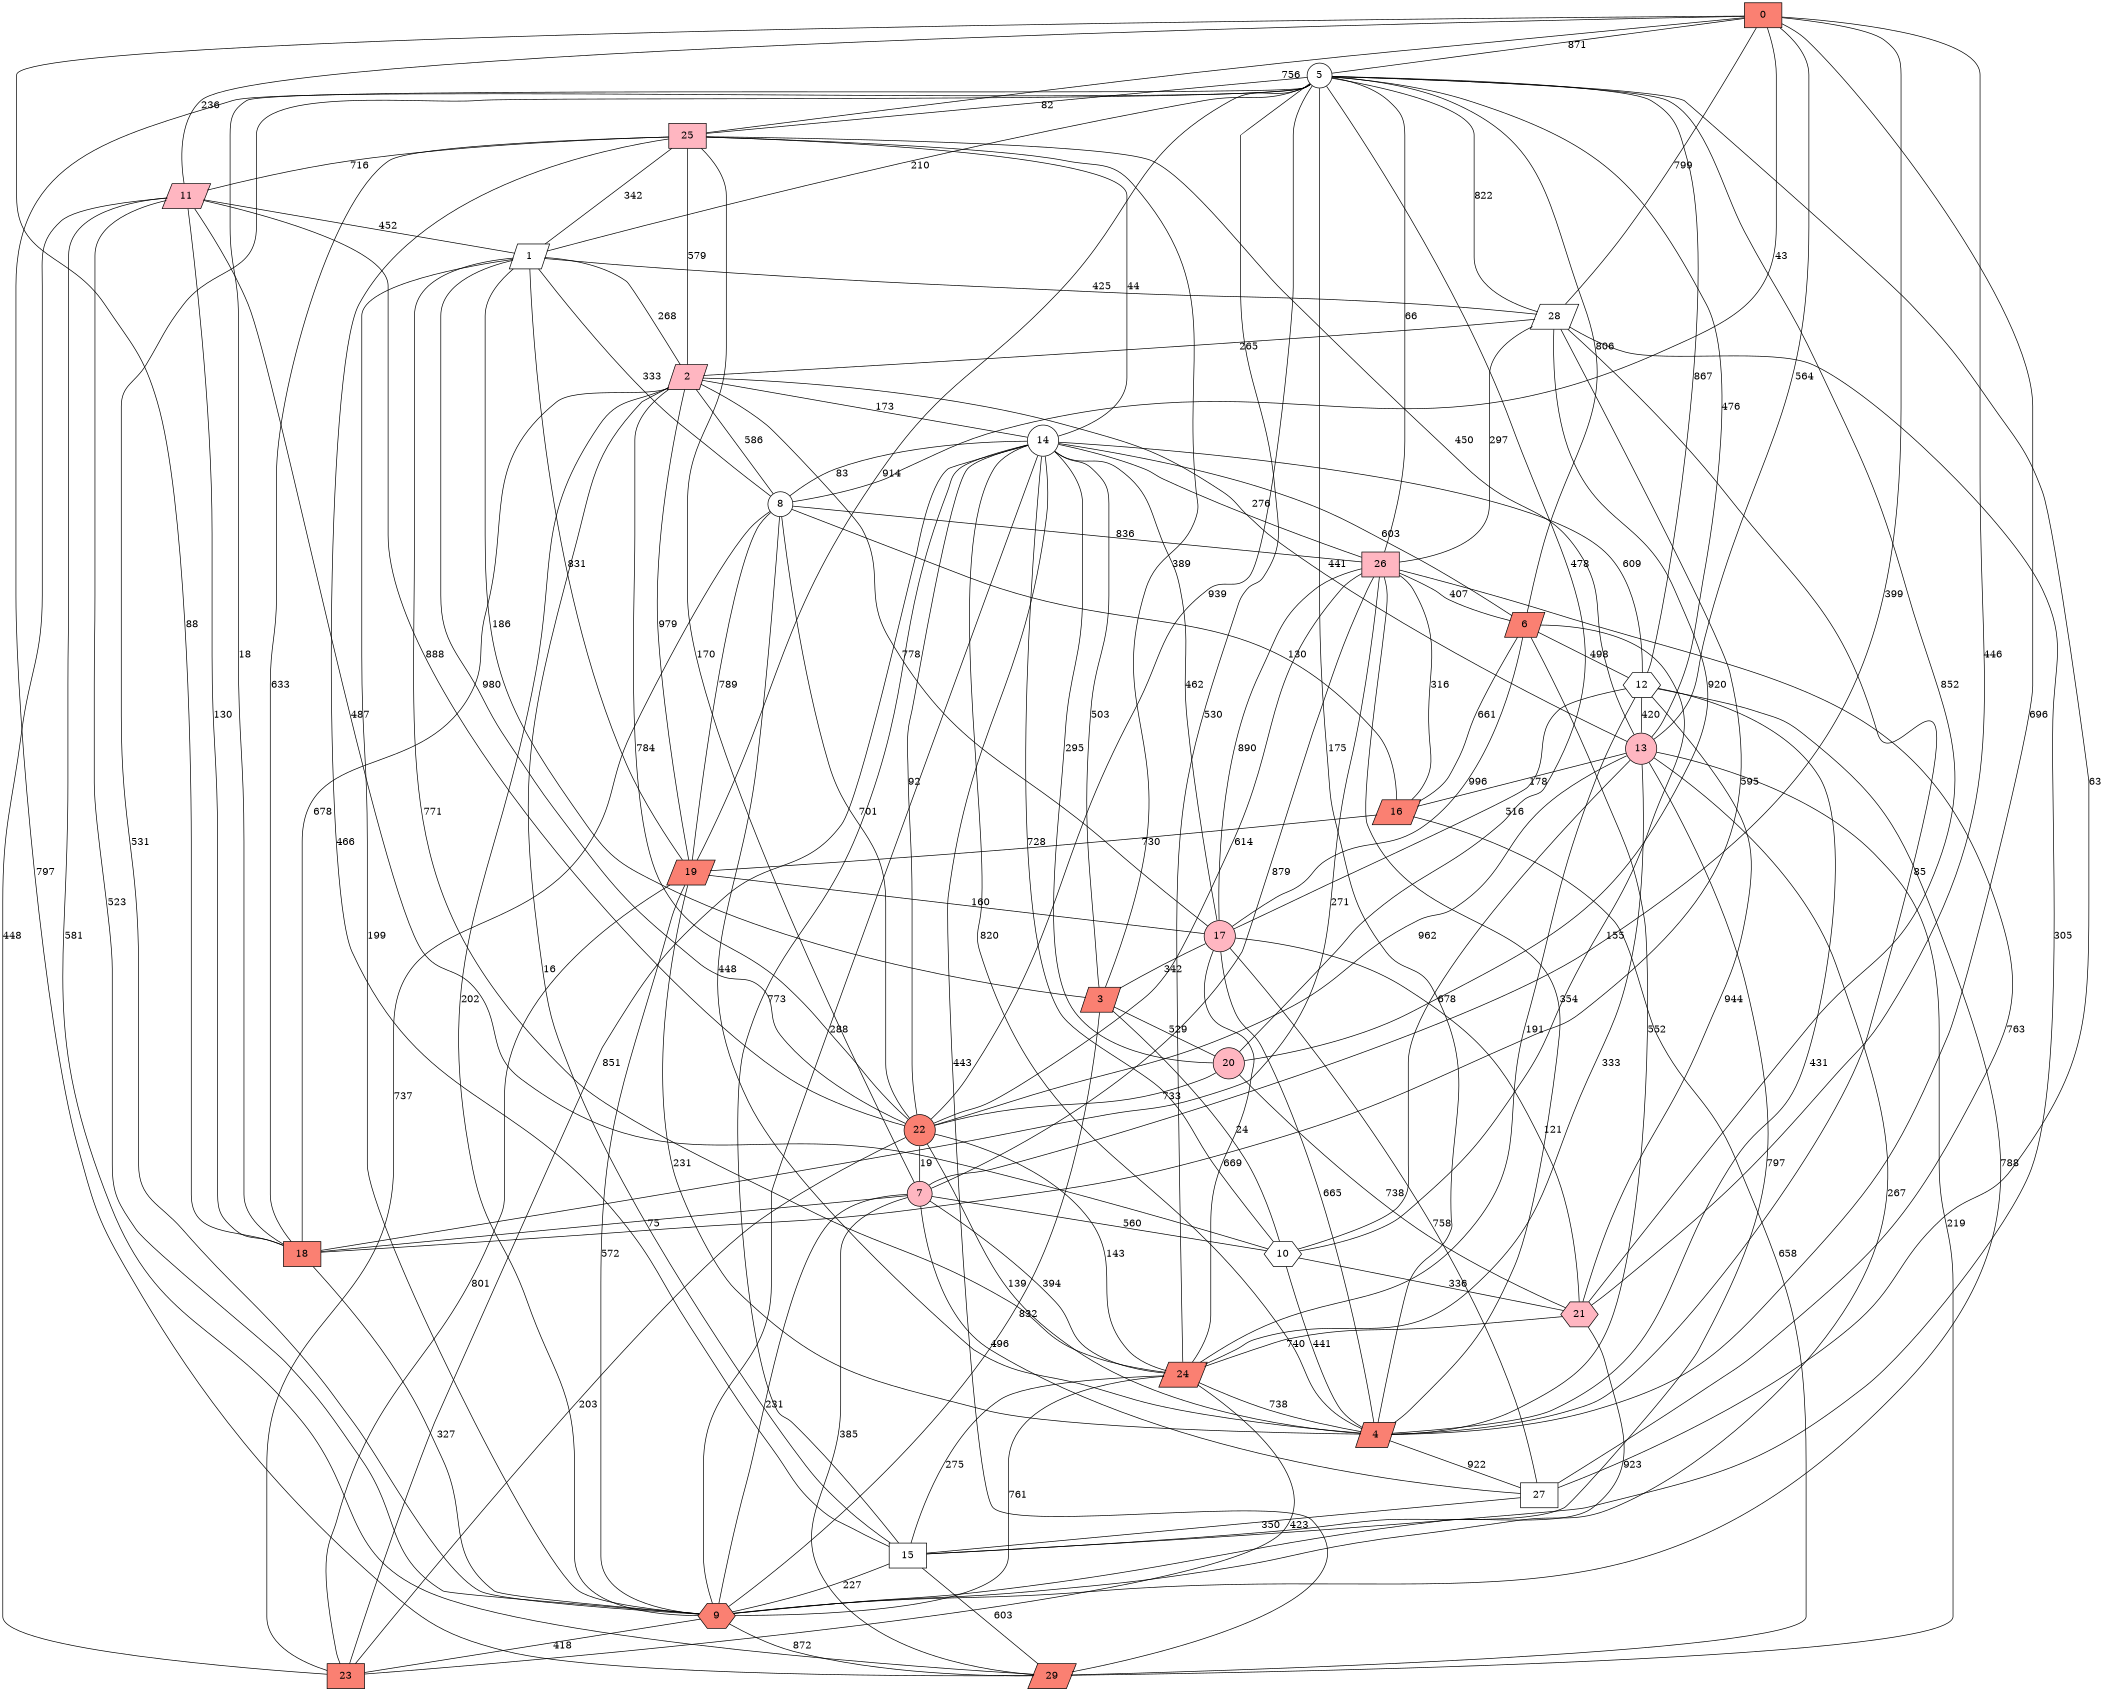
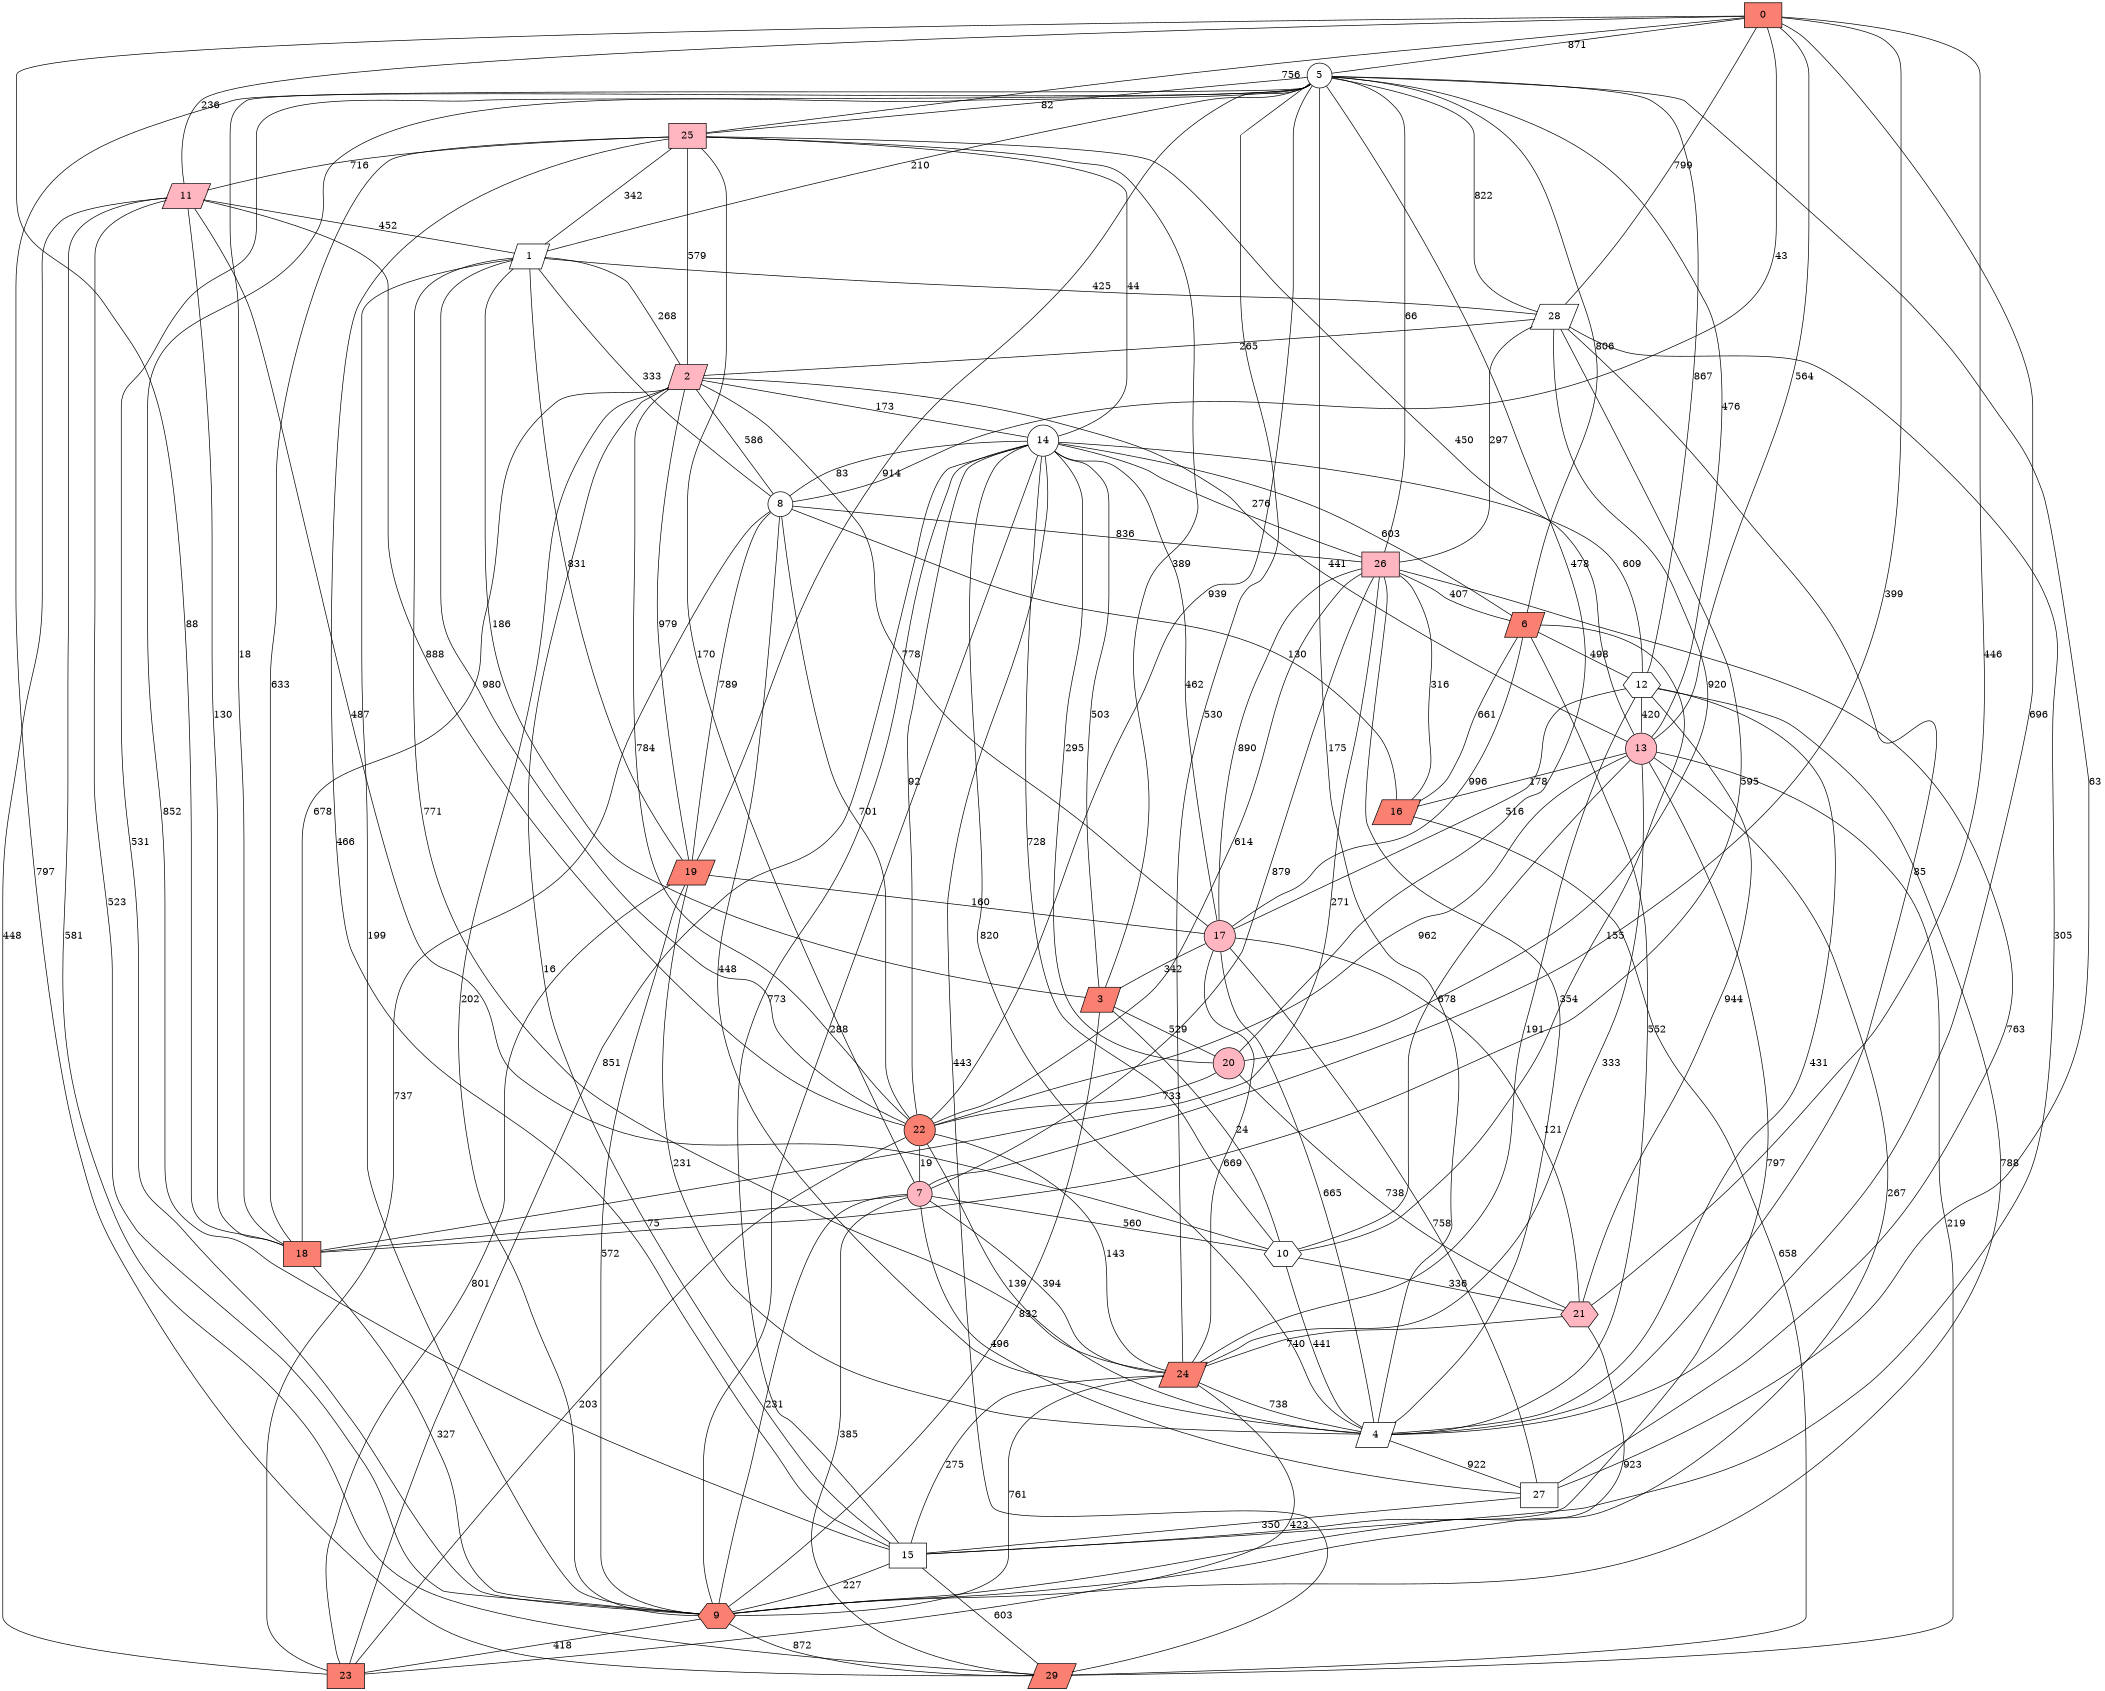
(1901, 571) -> (148, 548)
(1044, 847) -> none
(1376, 1435) -> (1376, 1435)
